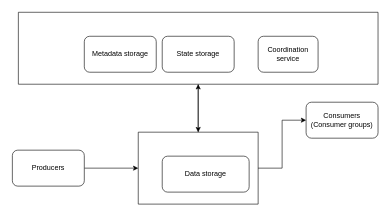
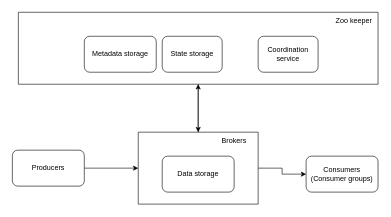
none -> (354, 21)
(198, 54) -> (192, 54)
(342, 120) -> (342, 174)
none -> (234, 141)
(206, 174) -> (198, 174)
